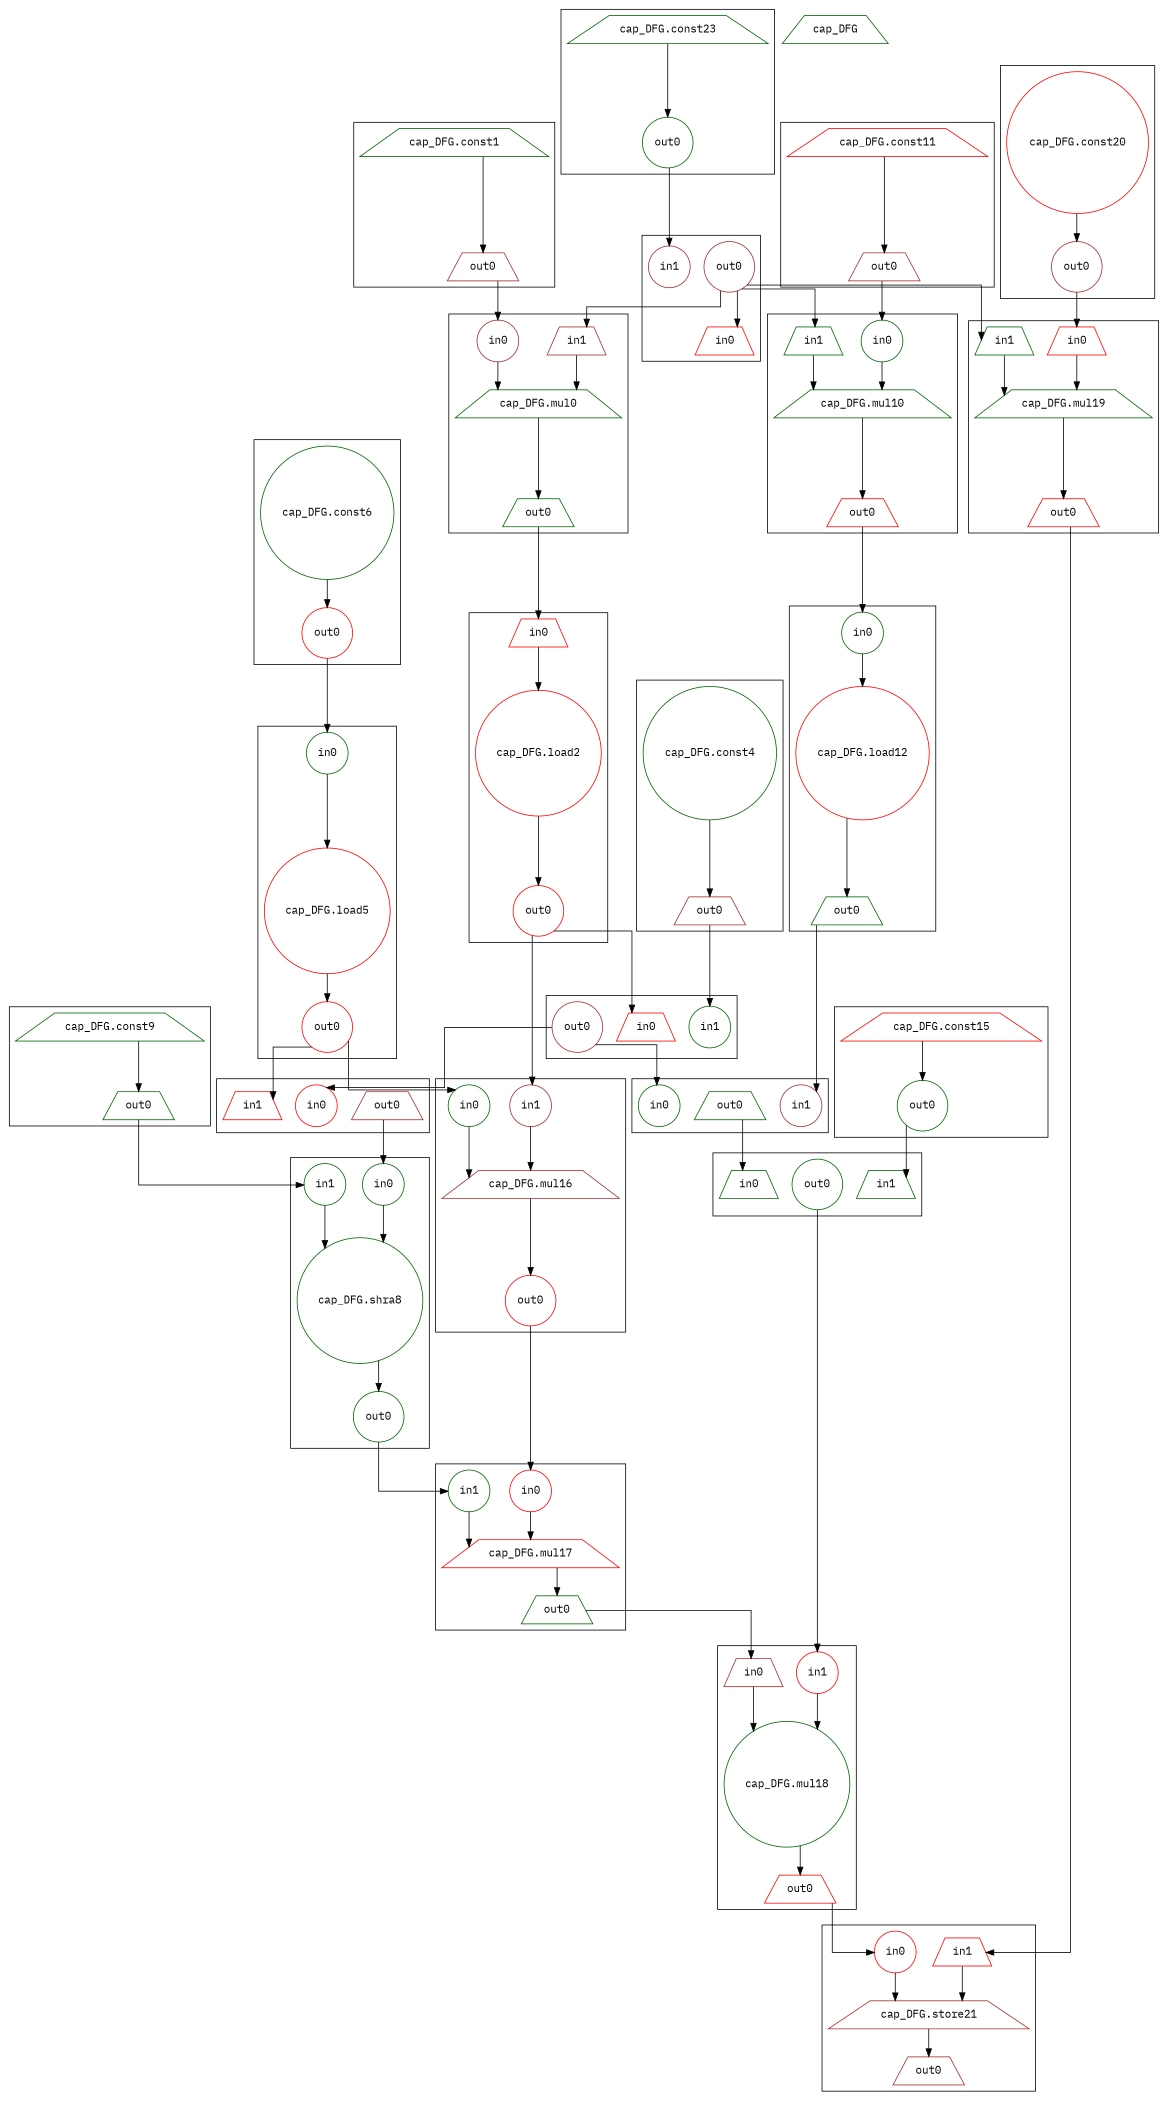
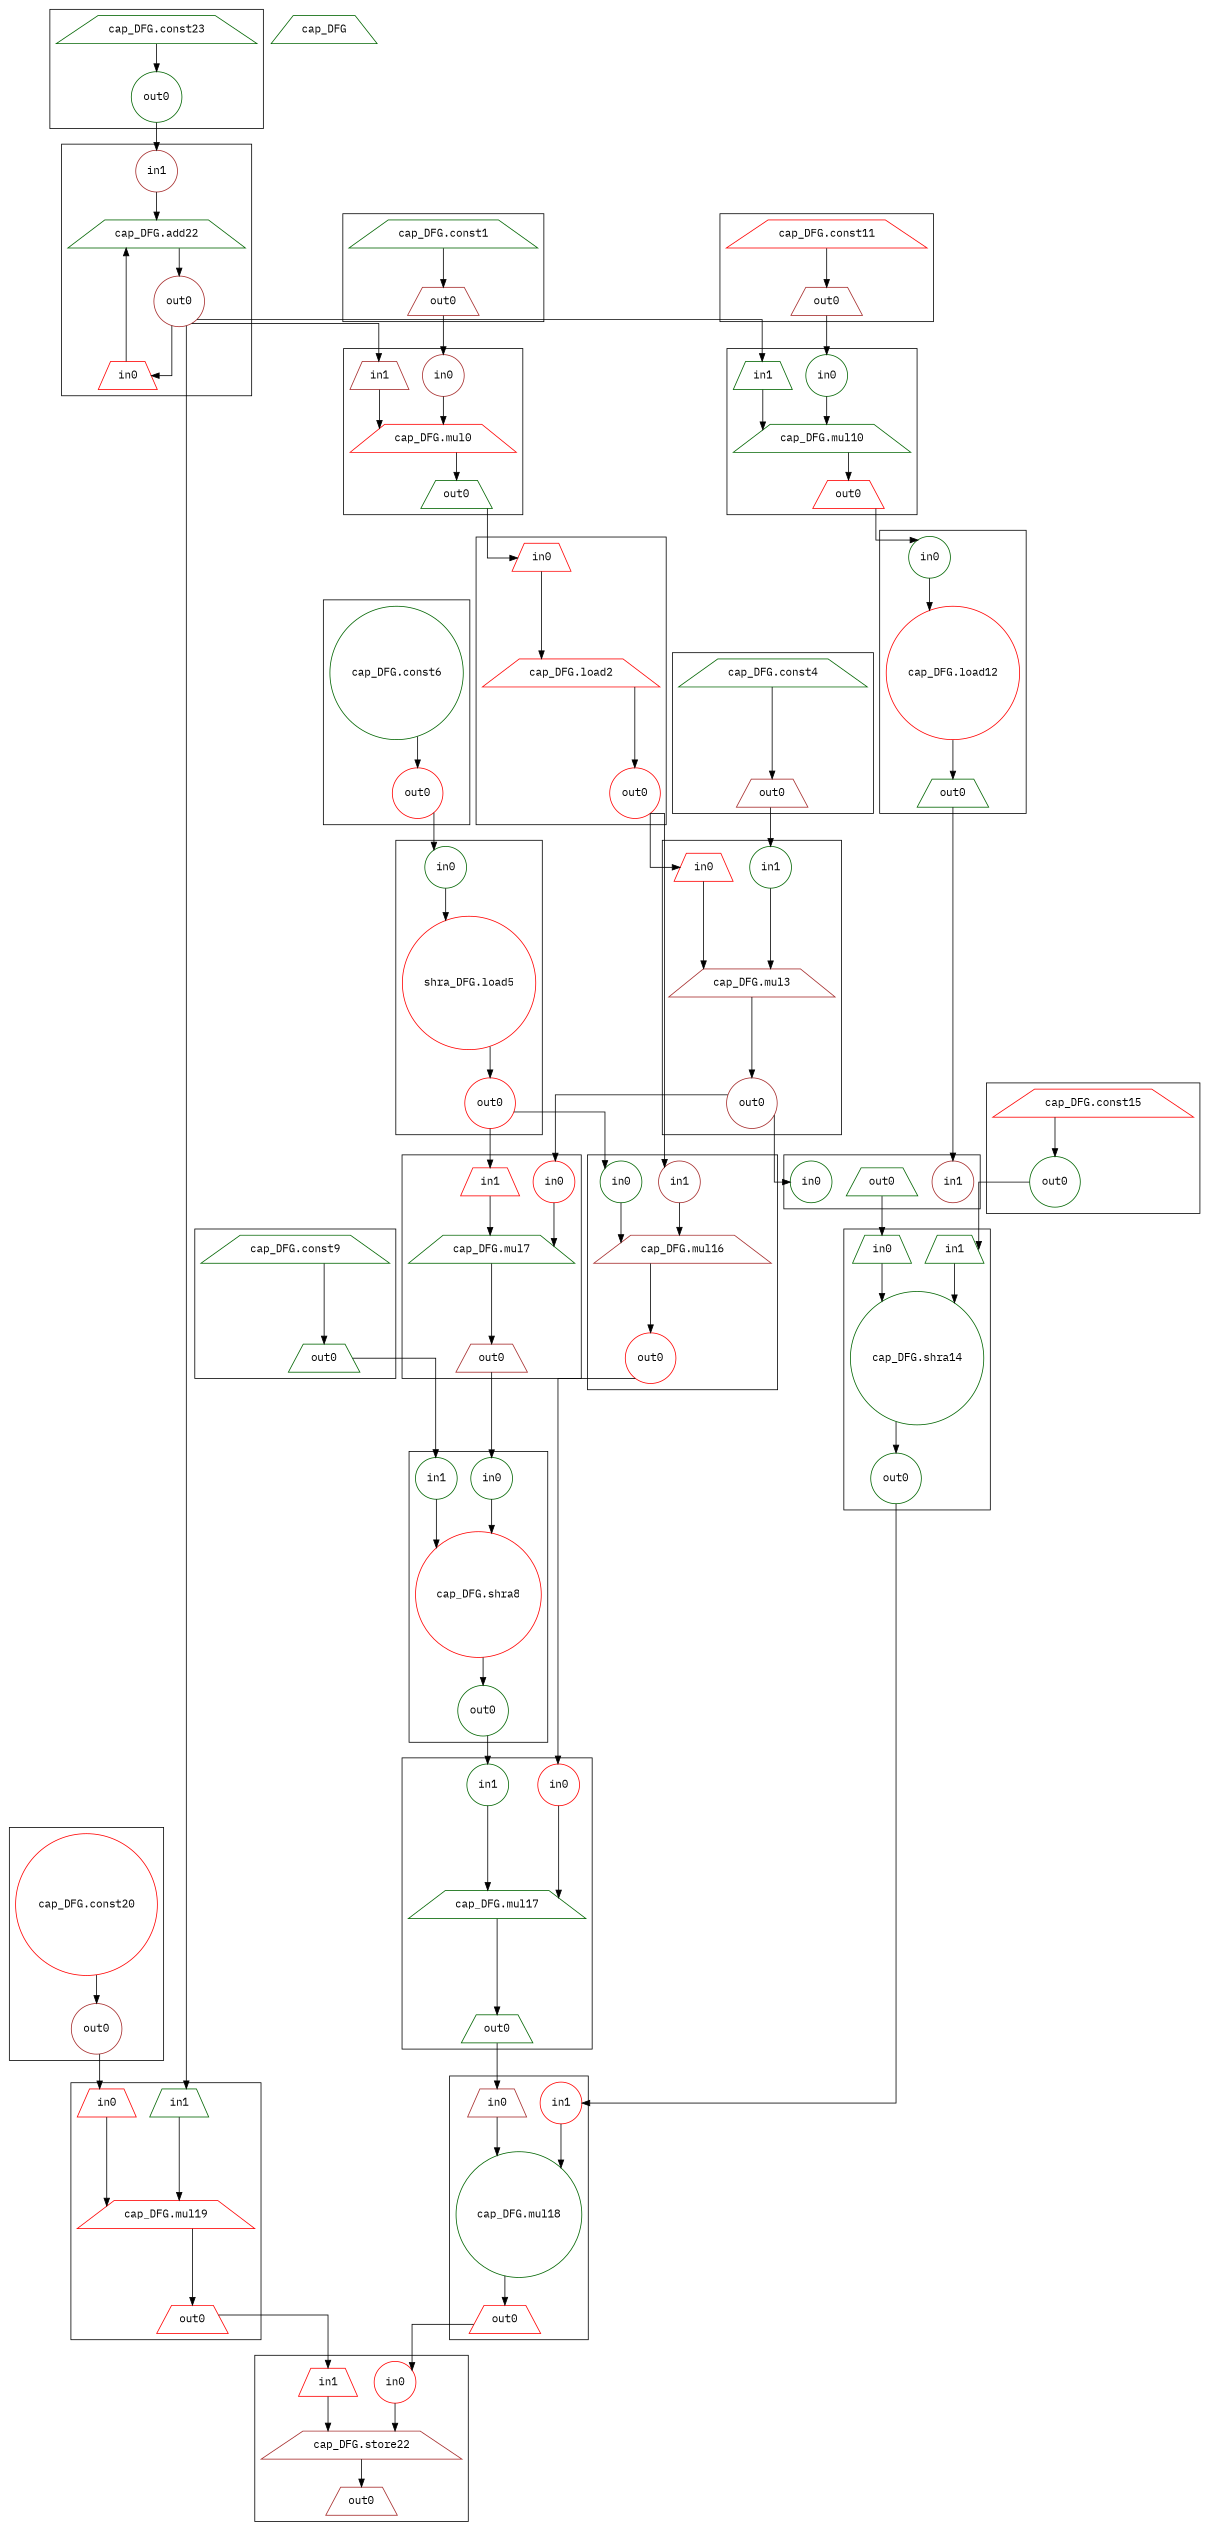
none -> (157, 234)
(538, 404) -> (433, 438)
(1064, 404) -> (166, 2215)
(538, 753) -> (571, 673)
(710, 753) -> (773, 673)
(327, 911) -> (469, 983)
none -> (752, 983)
none -> (492, 1249)
(360, 1301) -> (478, 1595)
none -> (917, 1358)
(531, 1554) -> (497, 1905)
(929, 2015) -> (362, 2445)
